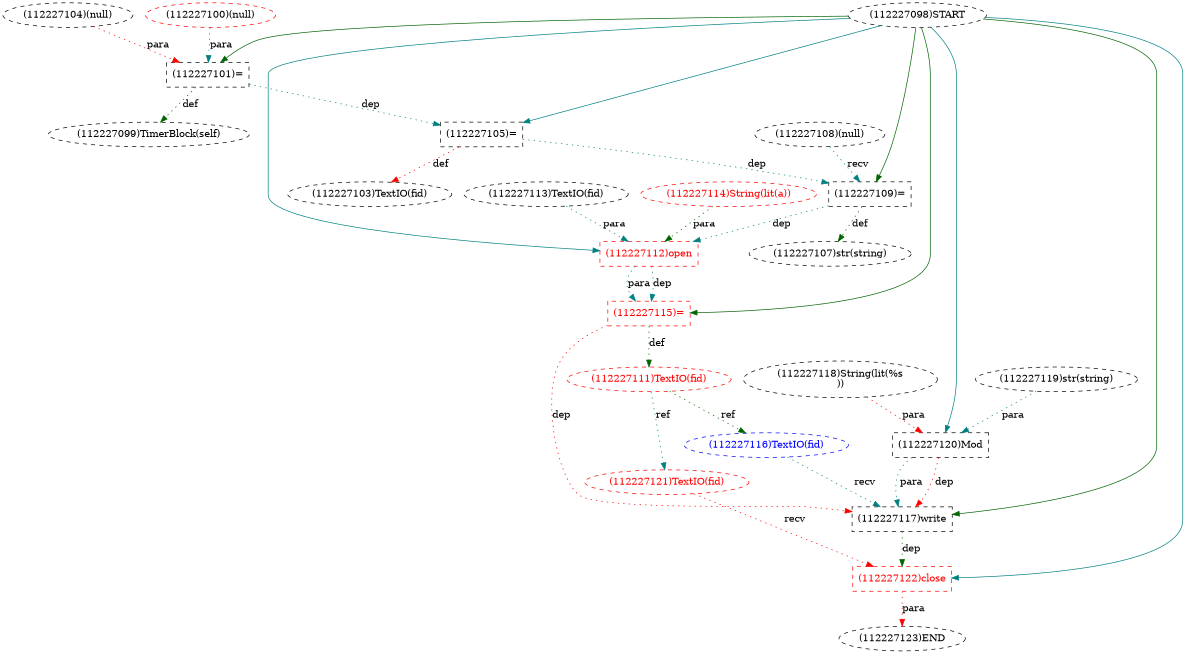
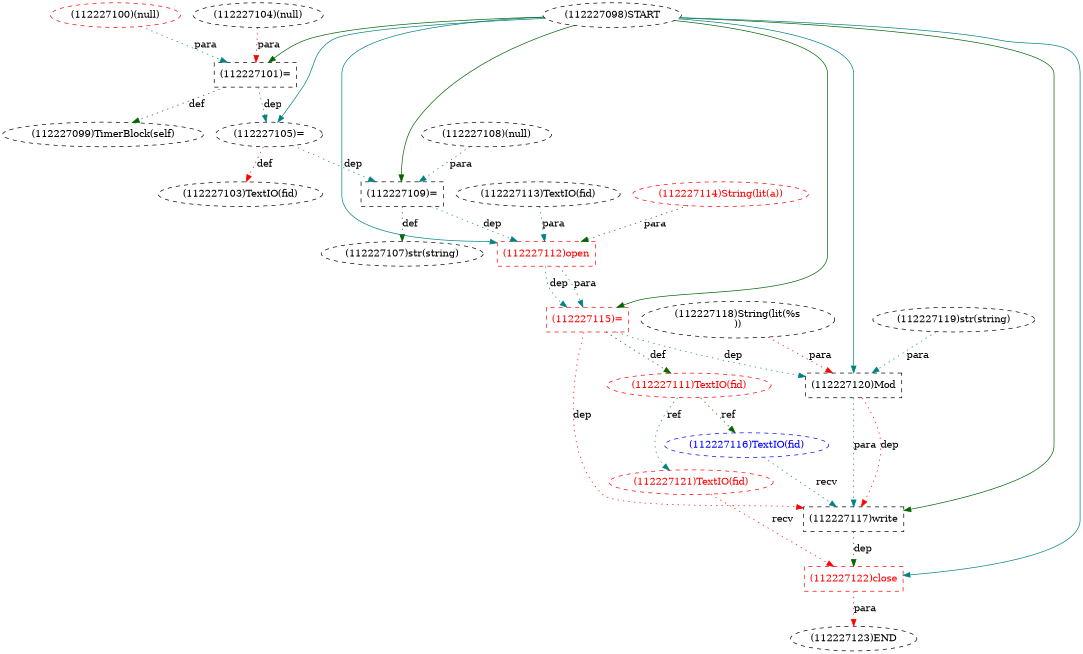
(482, 134) -> (269, 134)
(858, 164) -> (461, 164)
none -> (707, 357)
